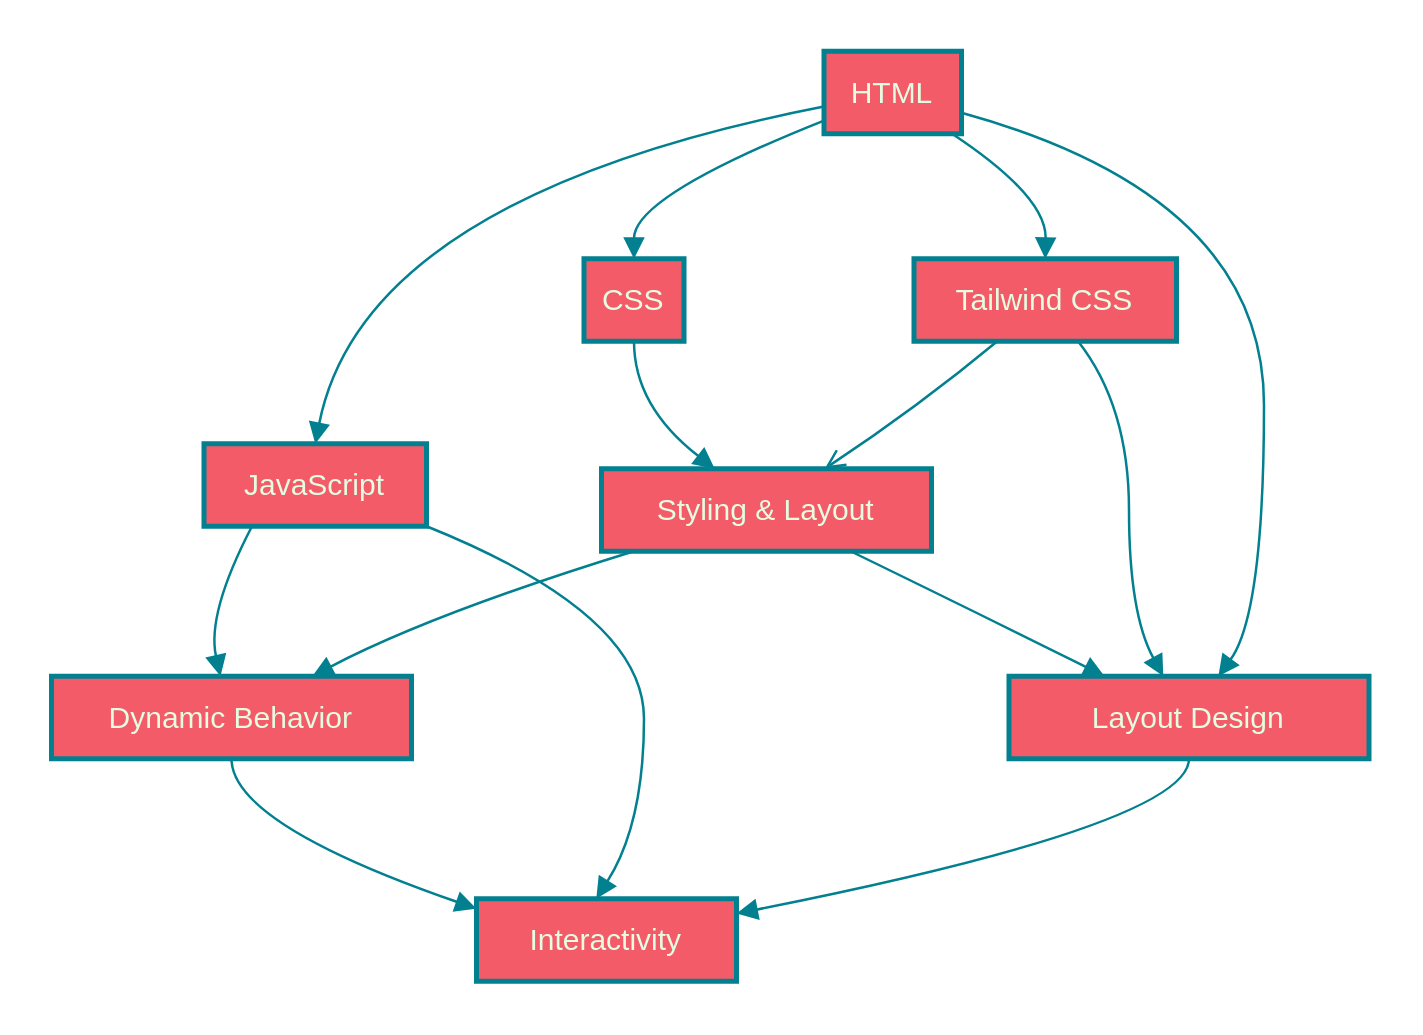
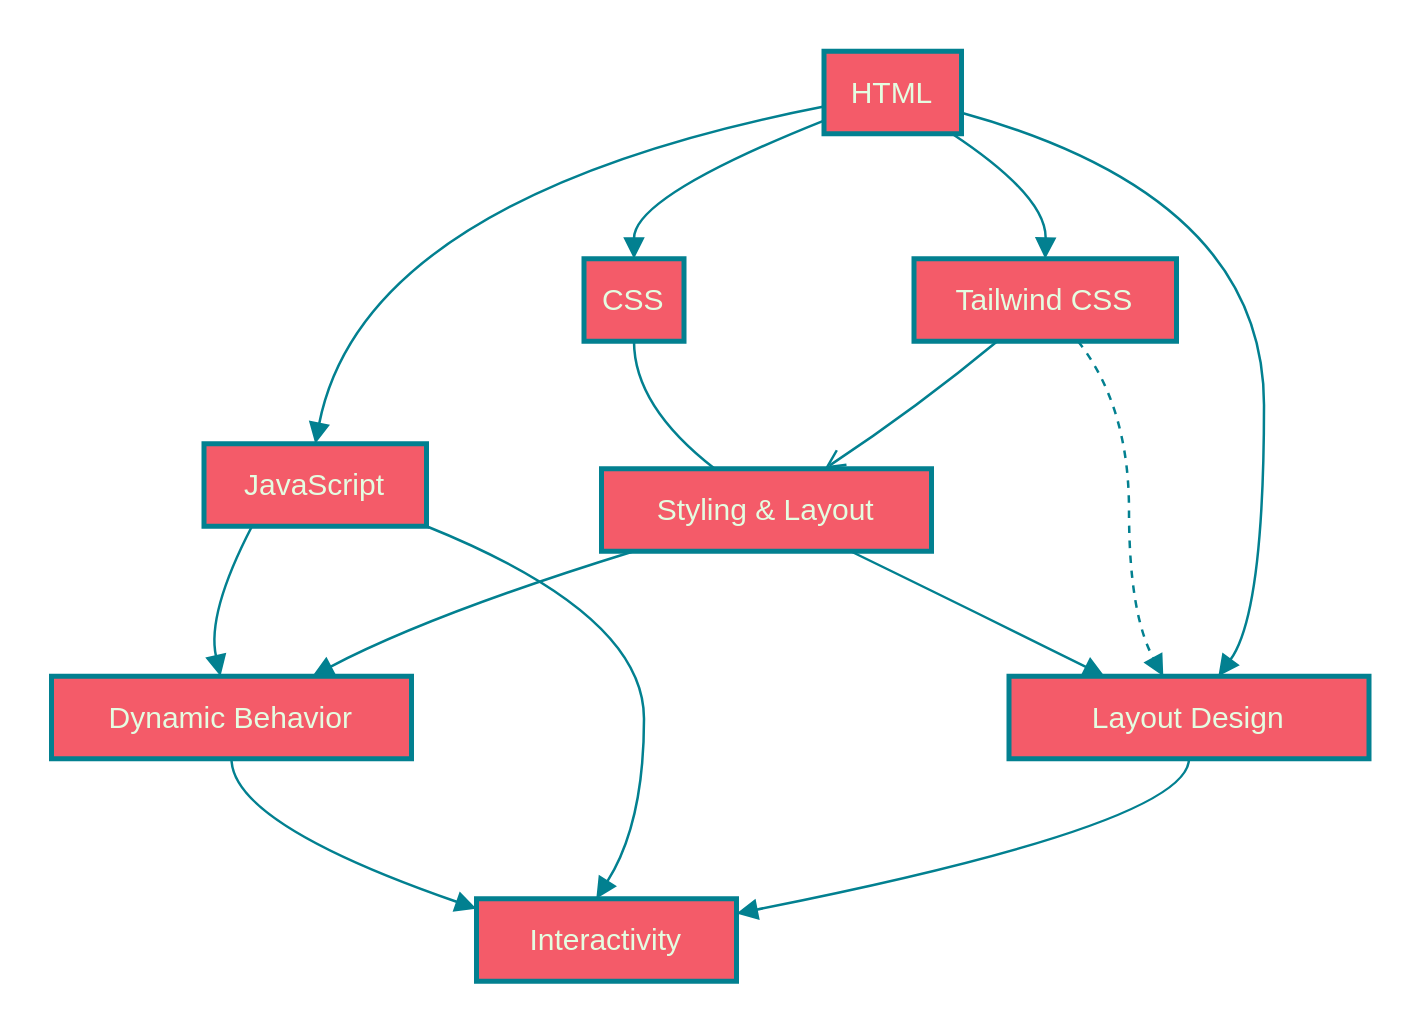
(658, 416) -> (665, 422)
(1128, 496) -> (1128, 496)
